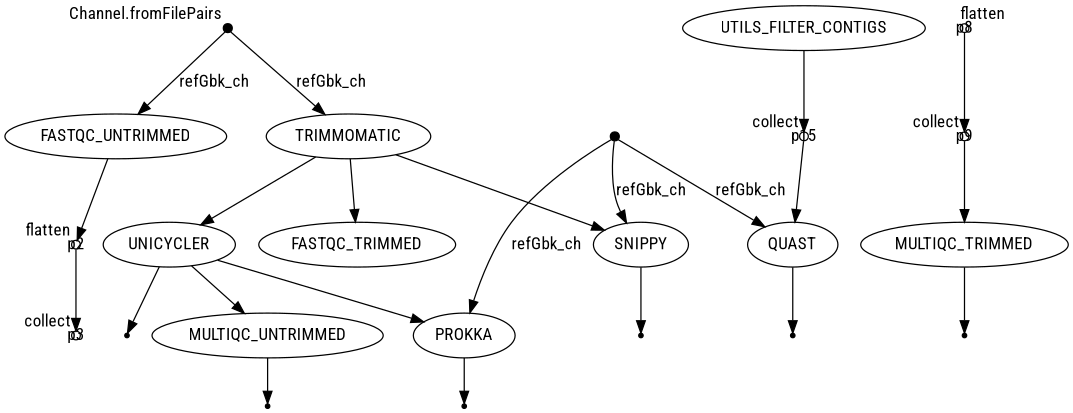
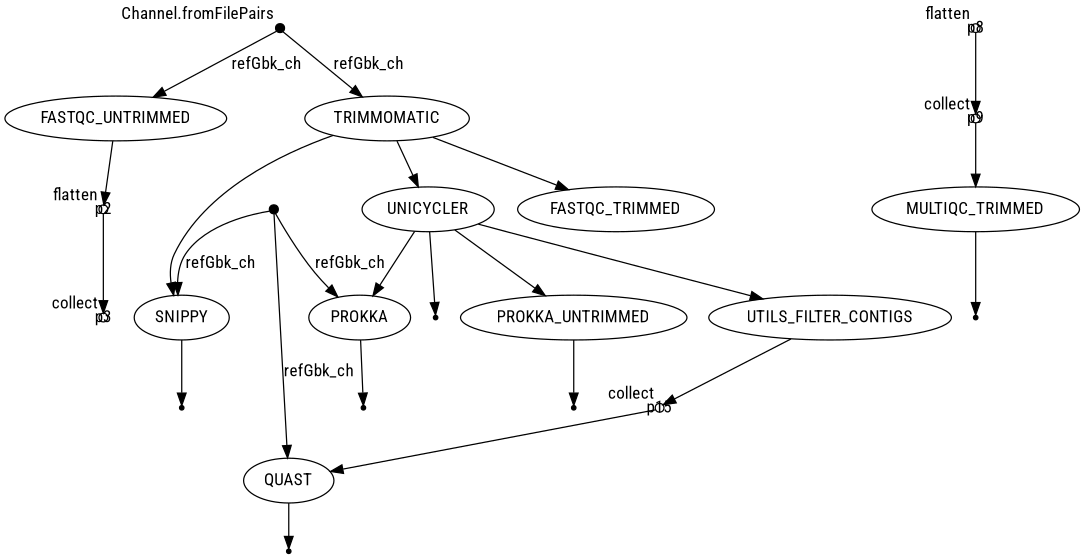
none -> (614, 260)
(268, 336) -> (574, 318)
